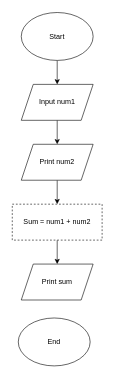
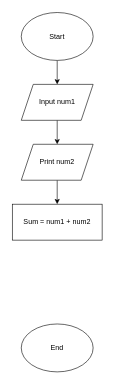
(57, 222) -> (57, 222)
(57, 258) -> none
(57, 282) -> none
(54, 342) -> (57, 348)
